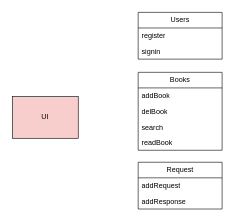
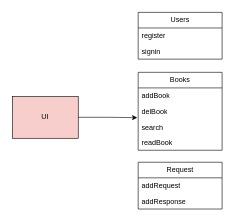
none -> (121, 117)
